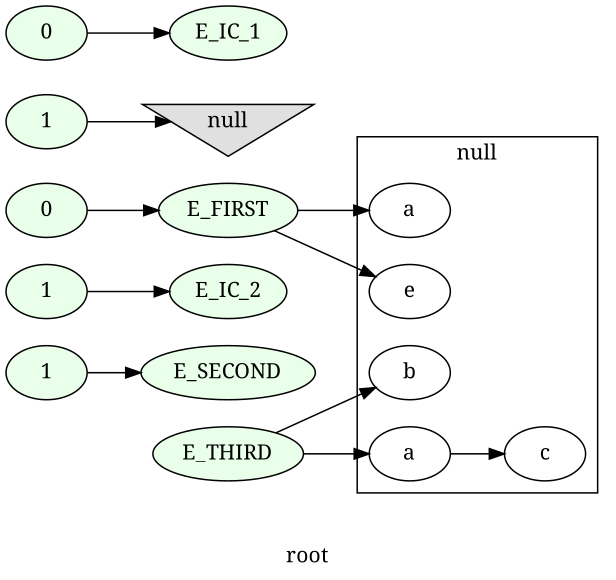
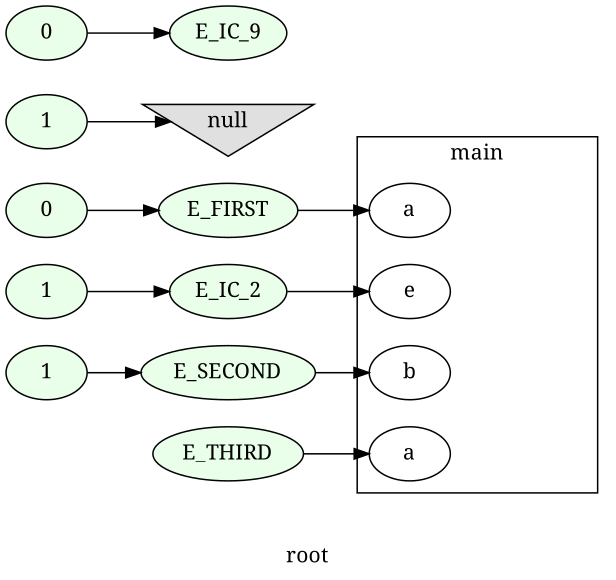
(228, 33) -> (228, 33)
(477, 154) -> (477, 154)
(318, 250) -> (320, 292)
(319, 413) -> (335, 373)
(545, 454) -> none
